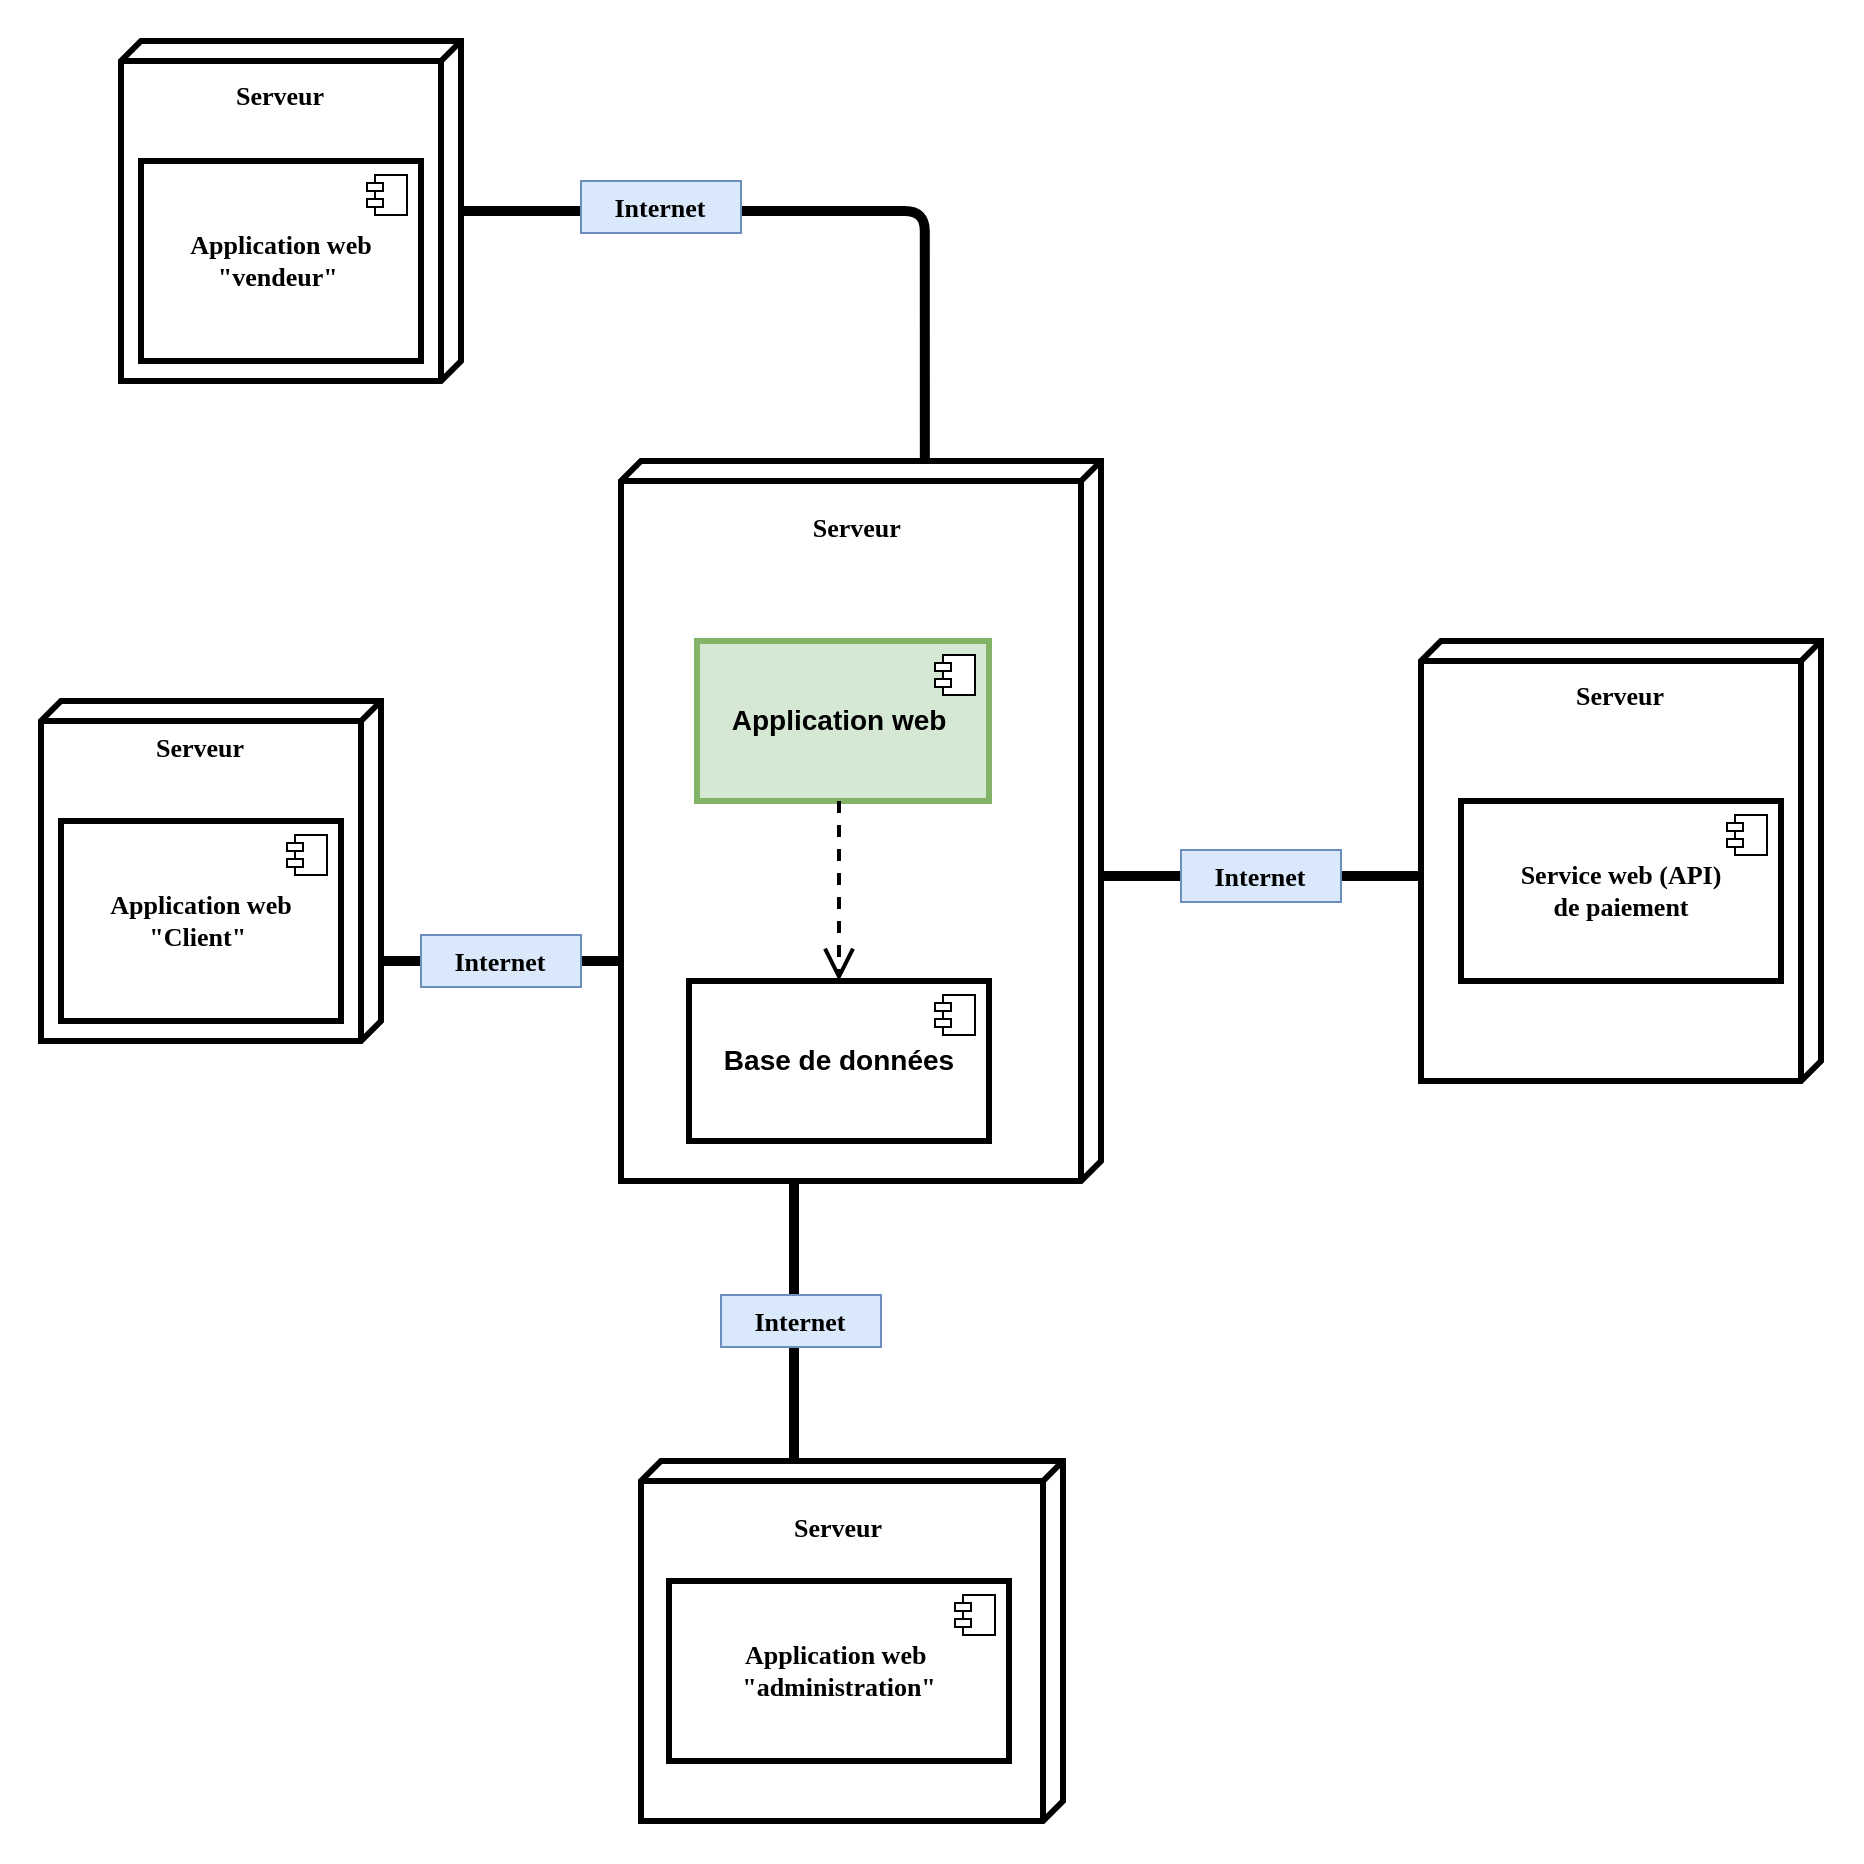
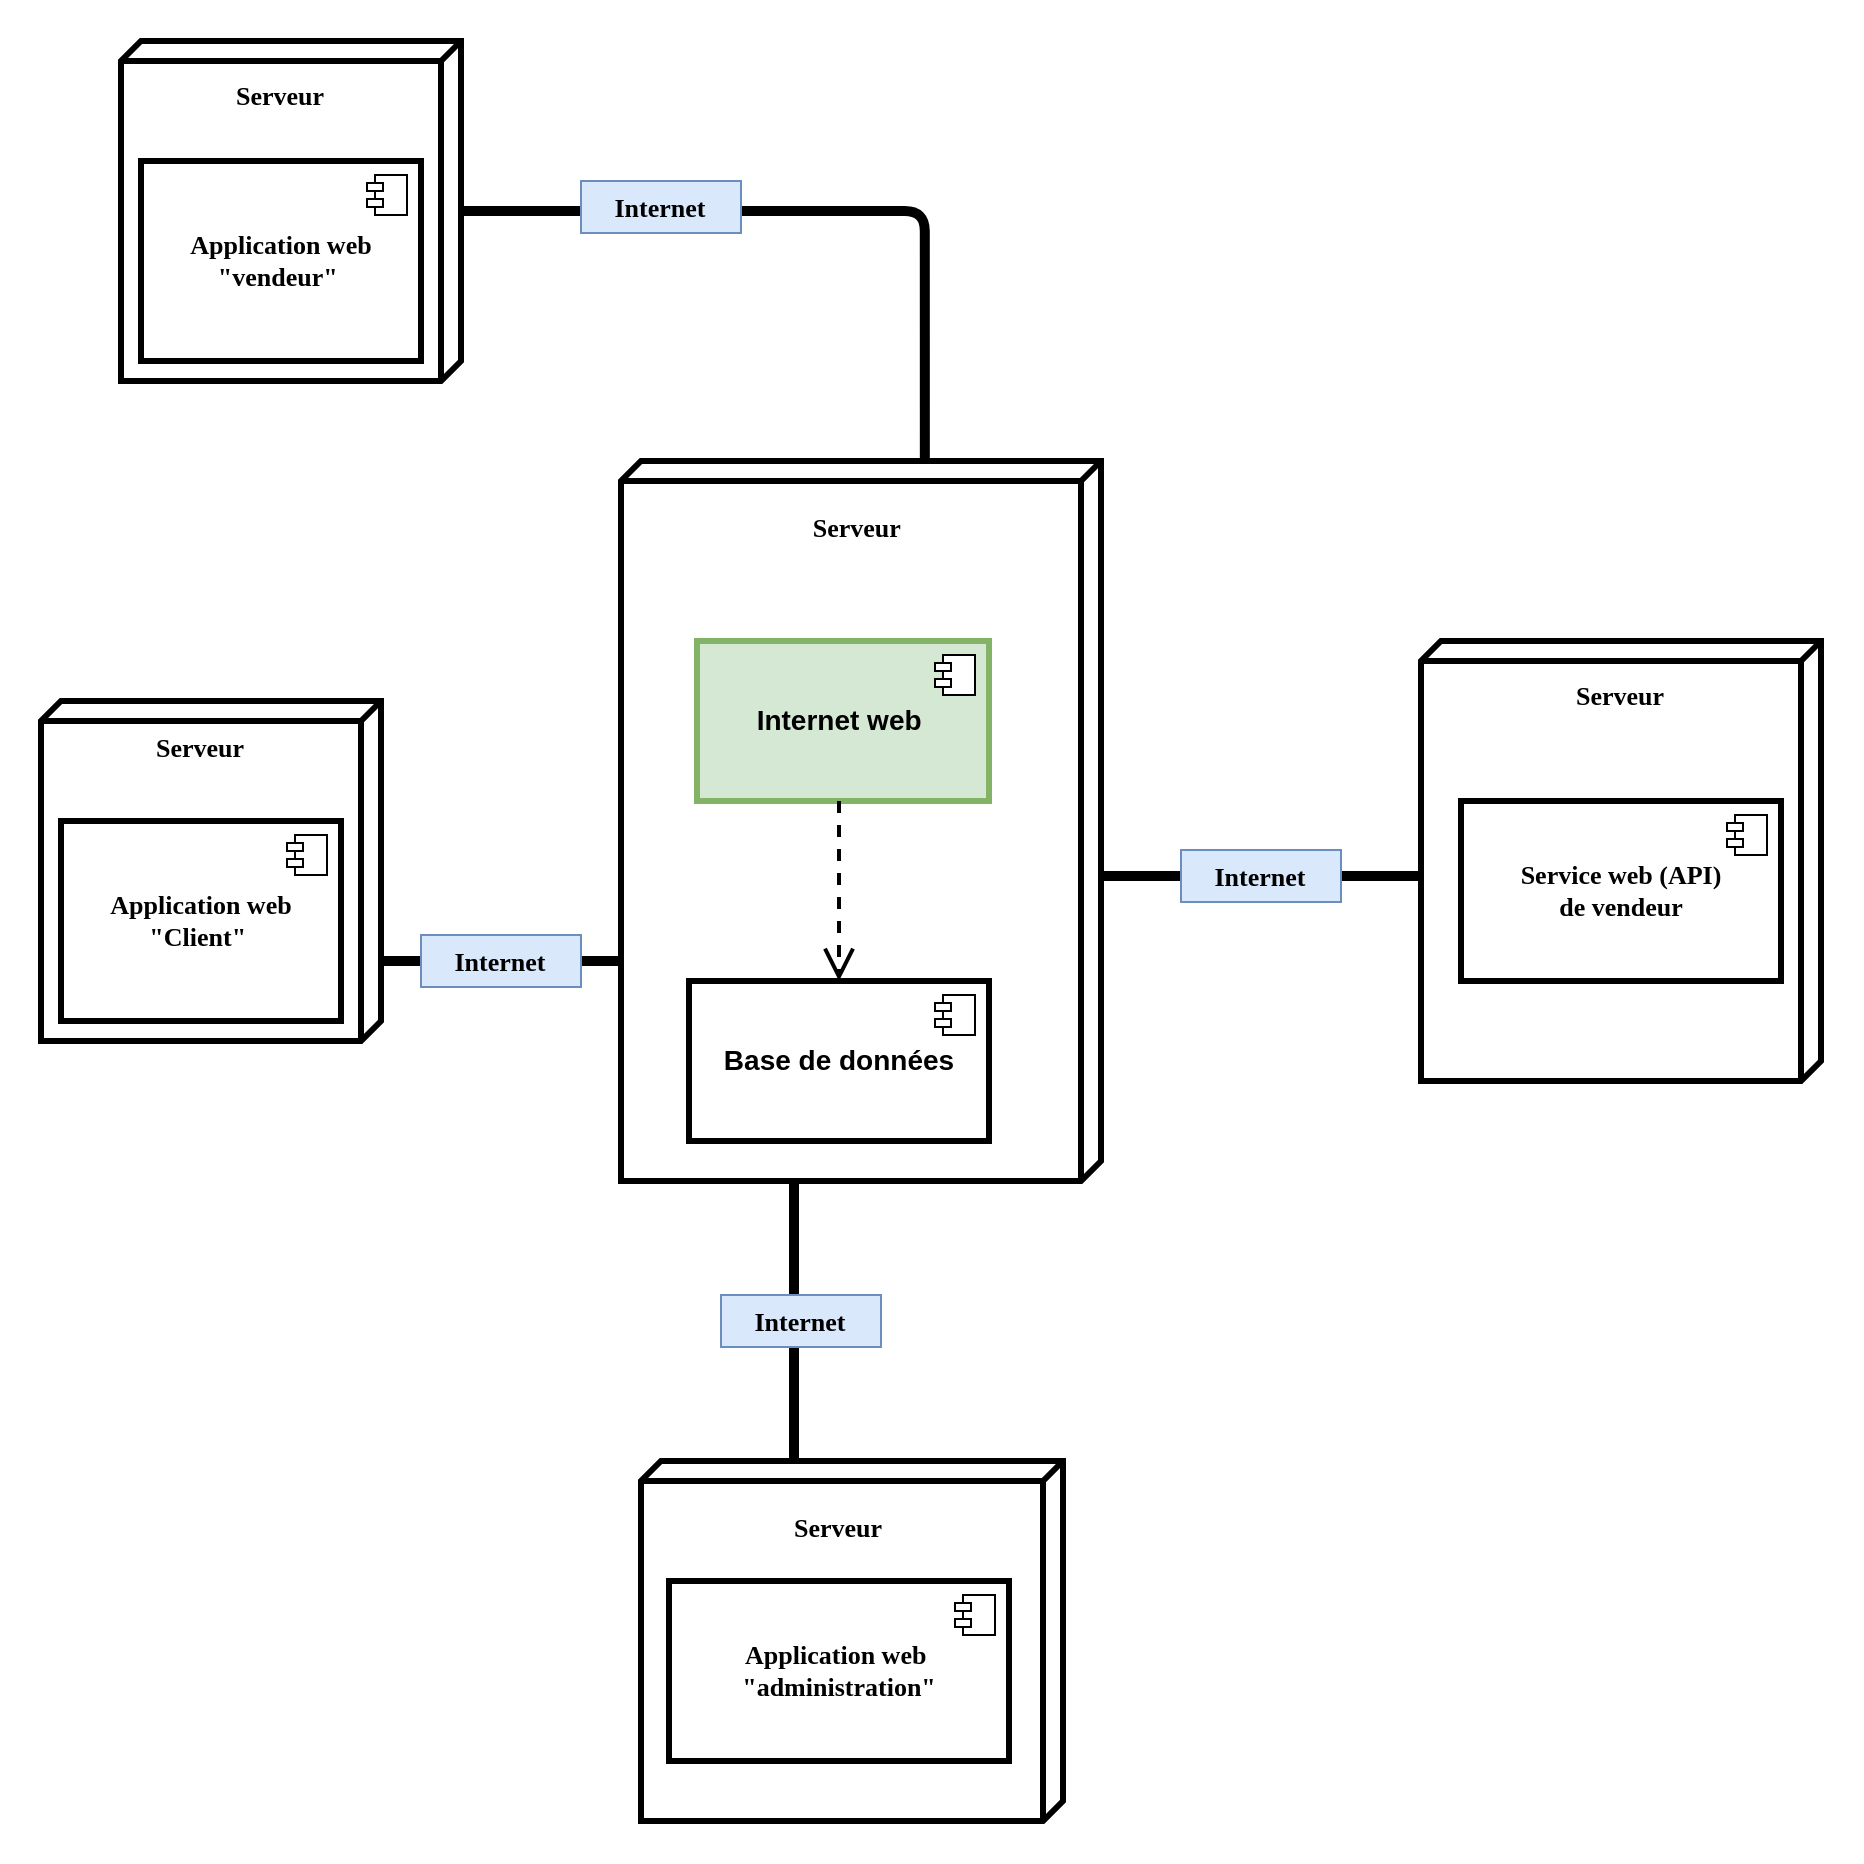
(844, 721) -> (844, 721)
(1622, 891) -> (1622, 891)
